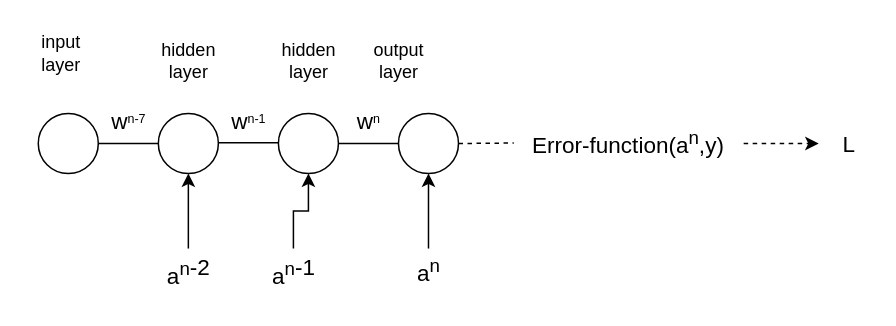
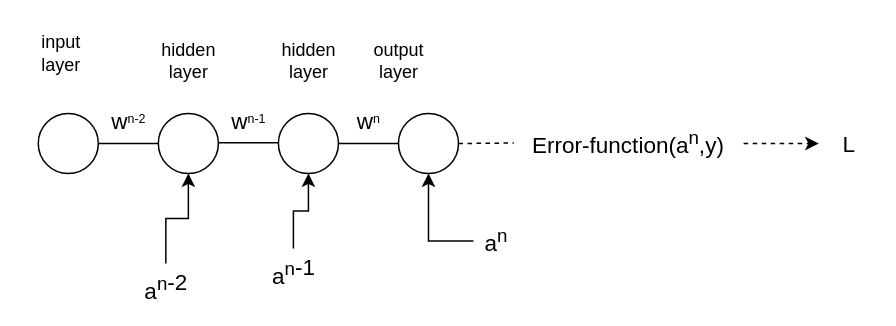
(129, 121) -> (129, 121)
(188, 271) -> (166, 286)
(428, 271) -> (496, 241)
